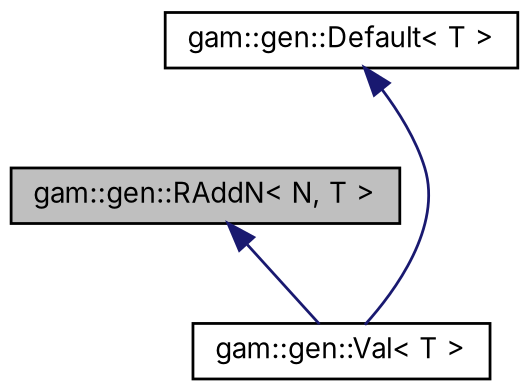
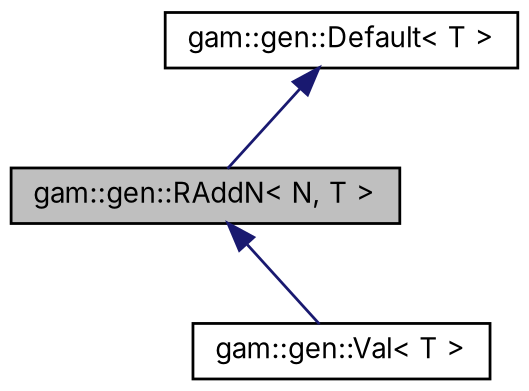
(427, 210) -> (264, 129)
